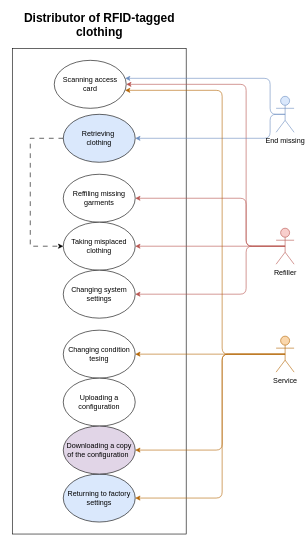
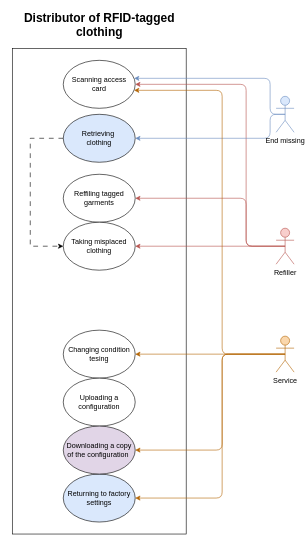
(90, 84) -> (99, 84)
(99, 198) -> (99, 198)
(245, 293) -> none
(99, 294) -> none
